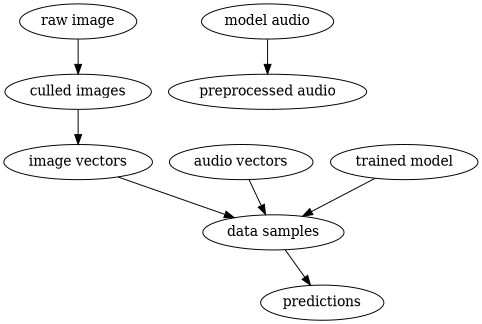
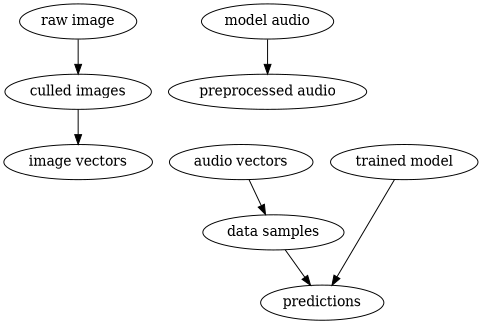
(343, 195) -> (366, 228)
(171, 196) -> none
